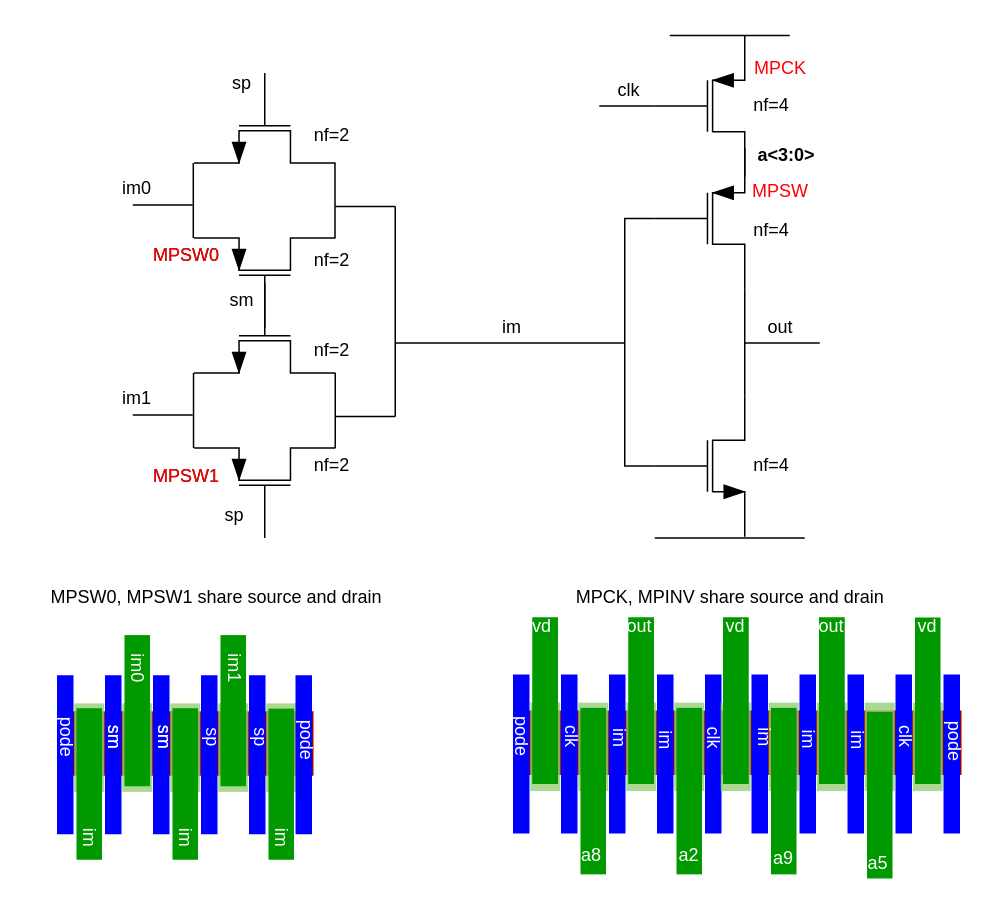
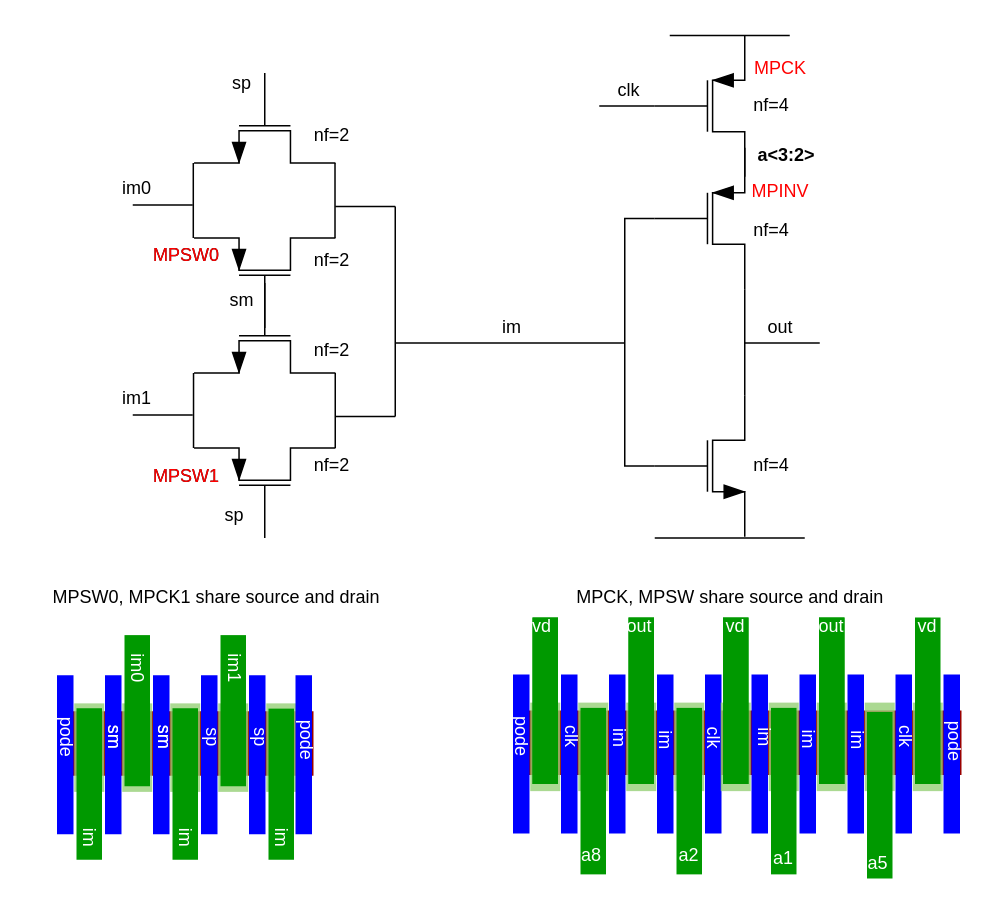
(787, 155) -> (787, 155)
(781, 191) -> (781, 191)
(217, 598) -> (217, 598)
(731, 598) -> (731, 598)
(784, 859) -> (784, 859)
